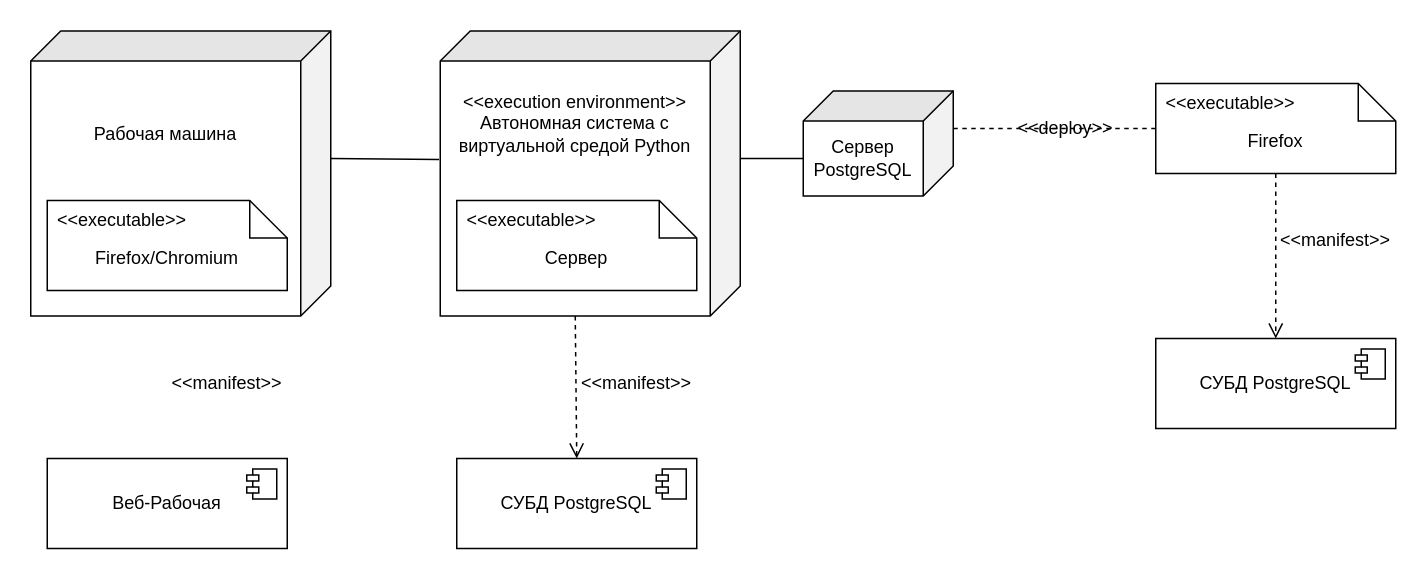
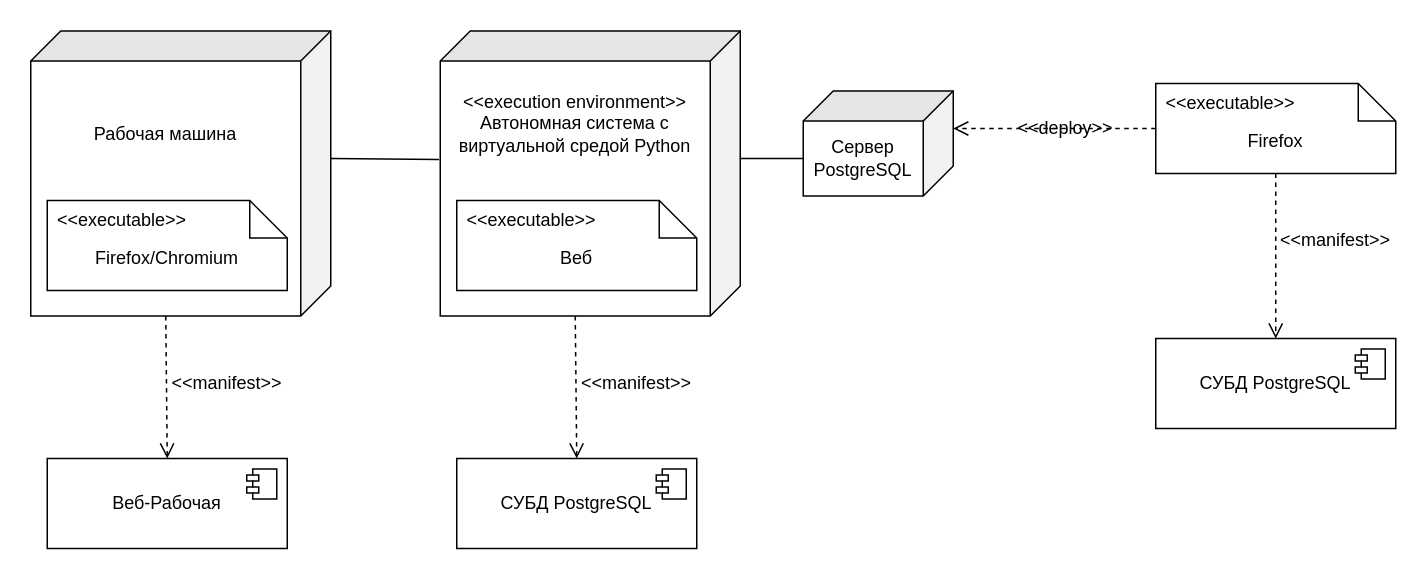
(958, 128) -> (960, 128)
(577, 259) -> (577, 259)
none -> (166, 385)
